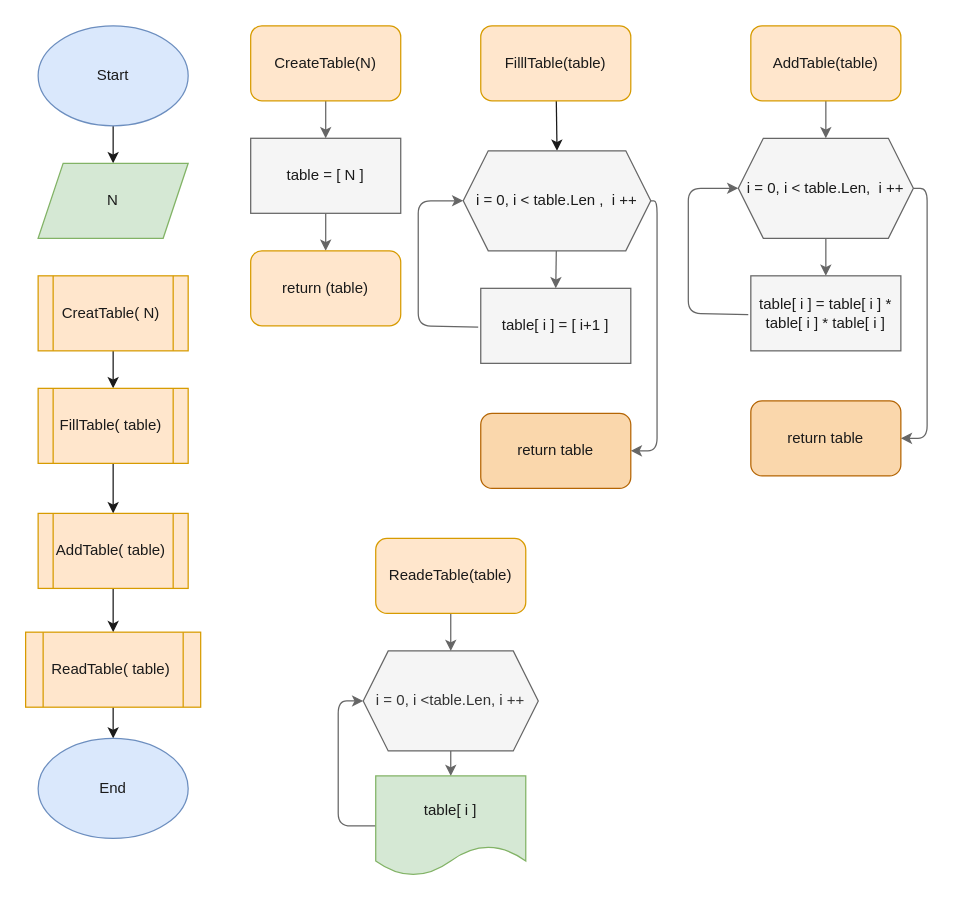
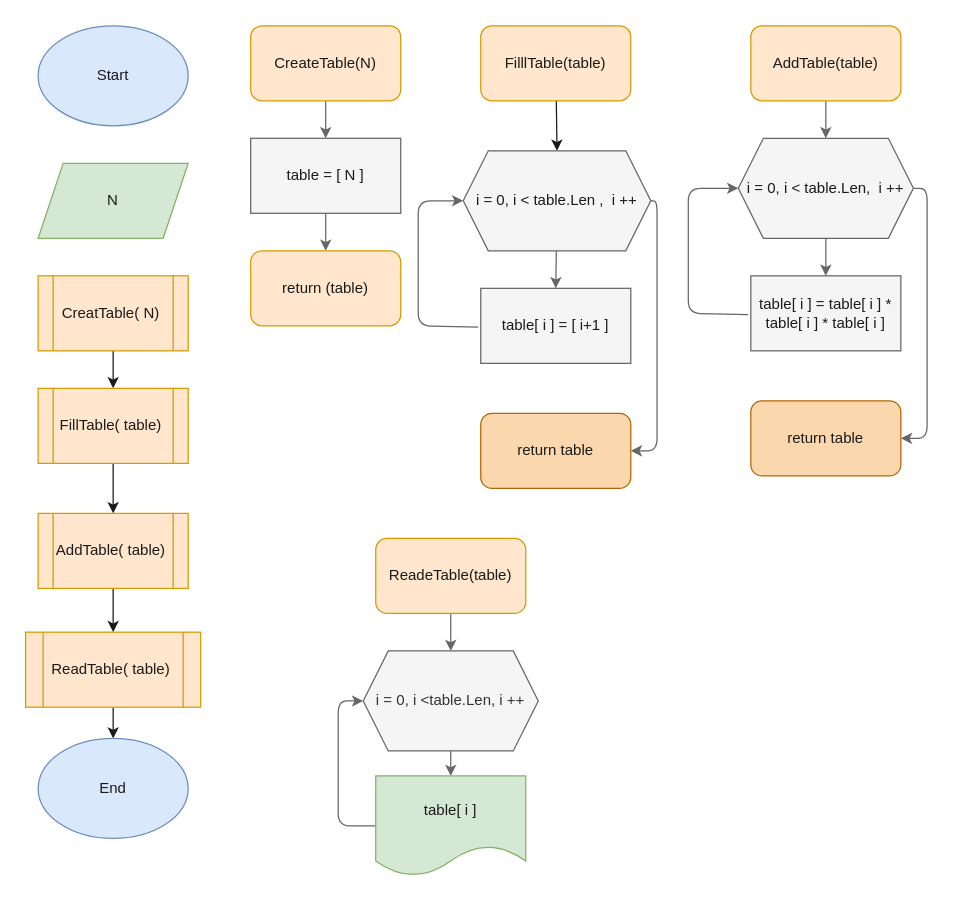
(113, 140) -> none
